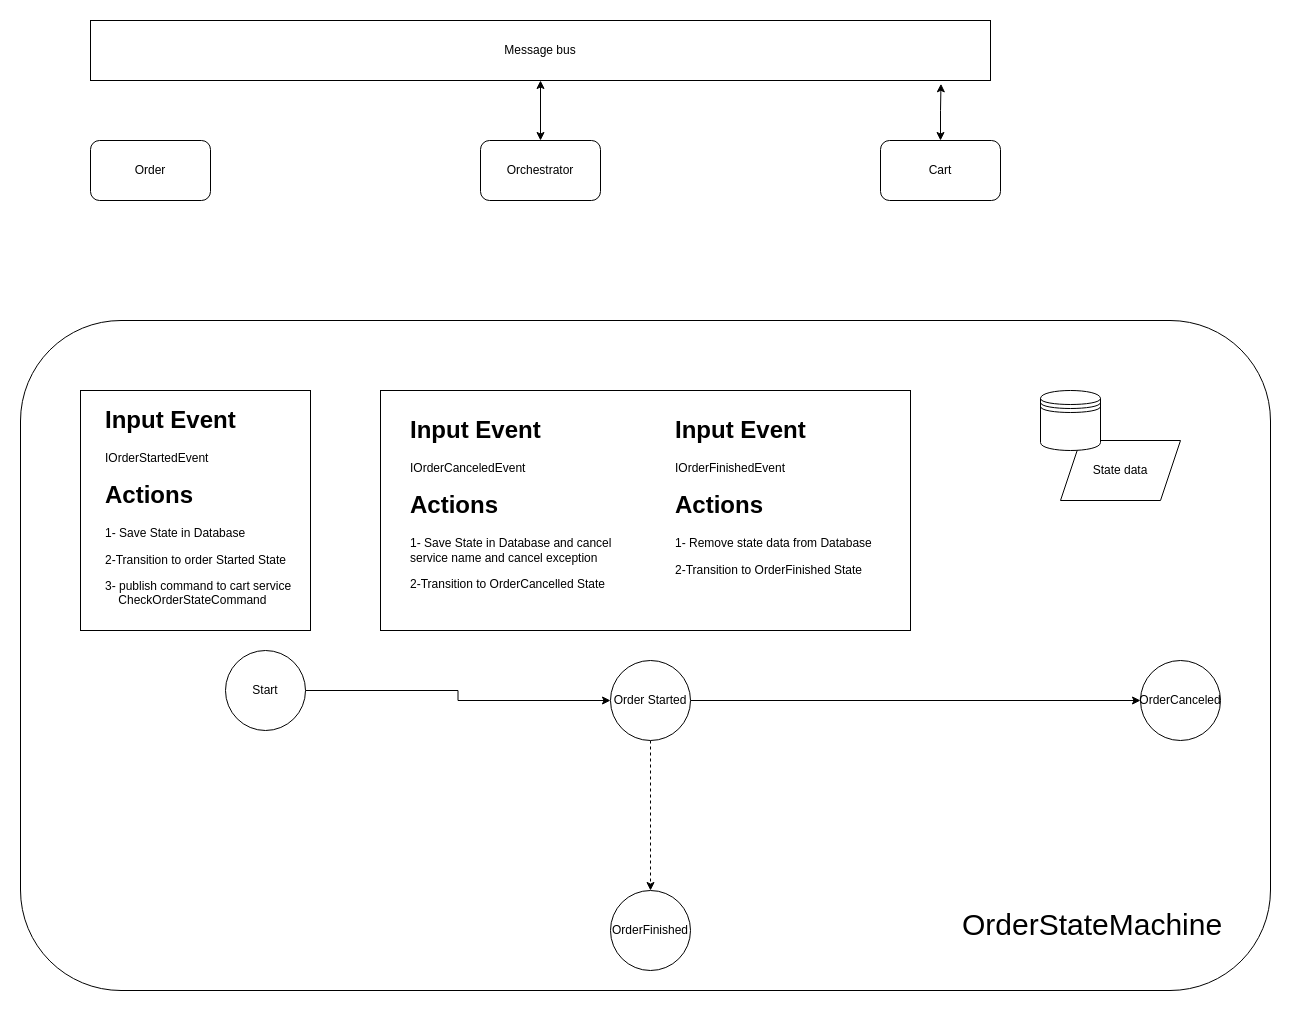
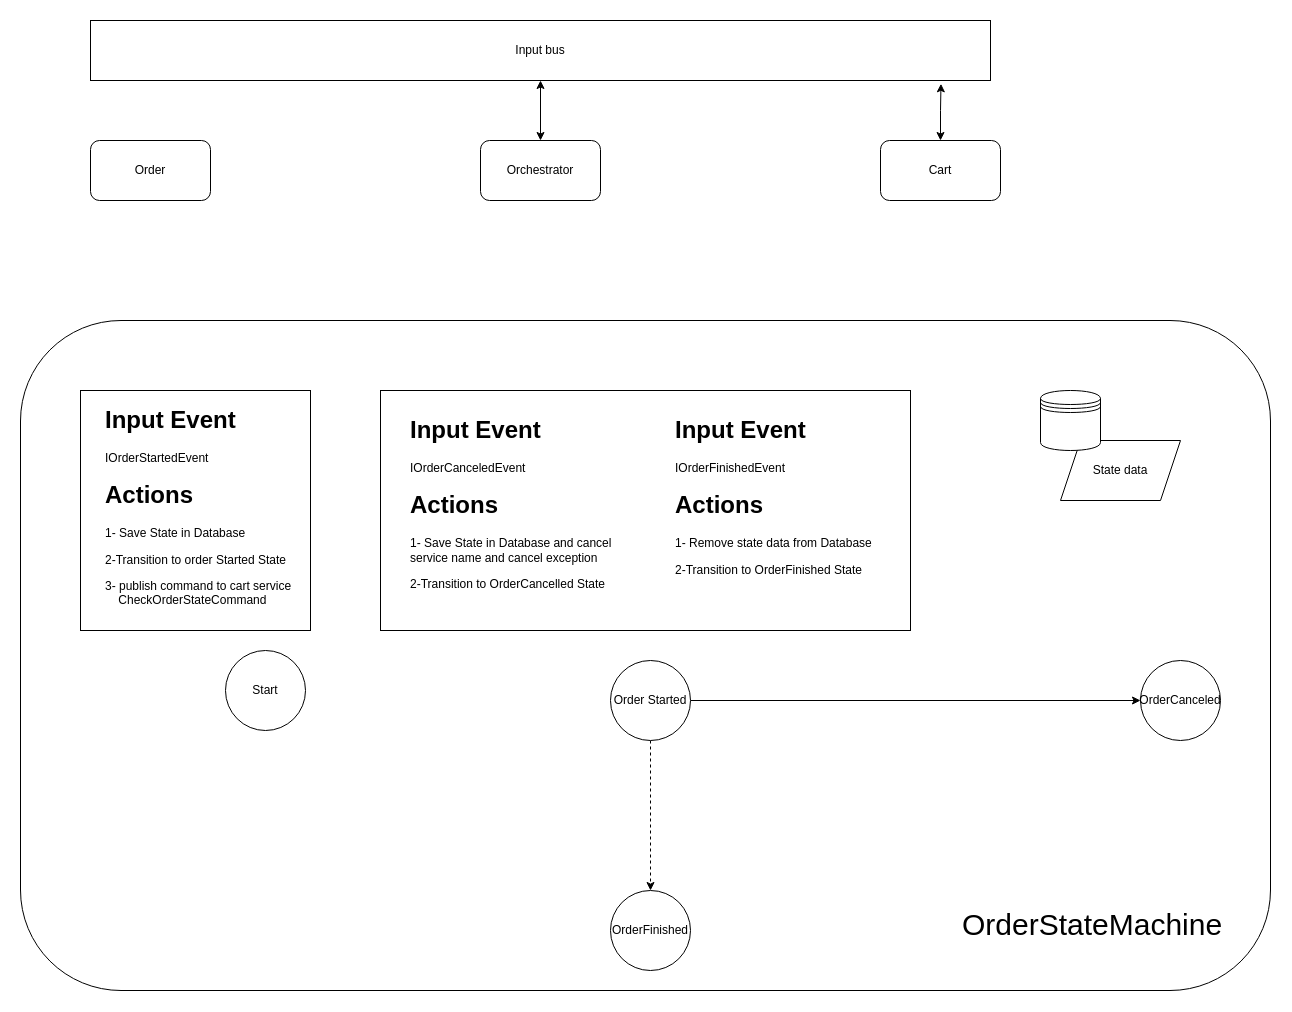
(541, 51) -> (541, 51)
(458, 693) -> none
